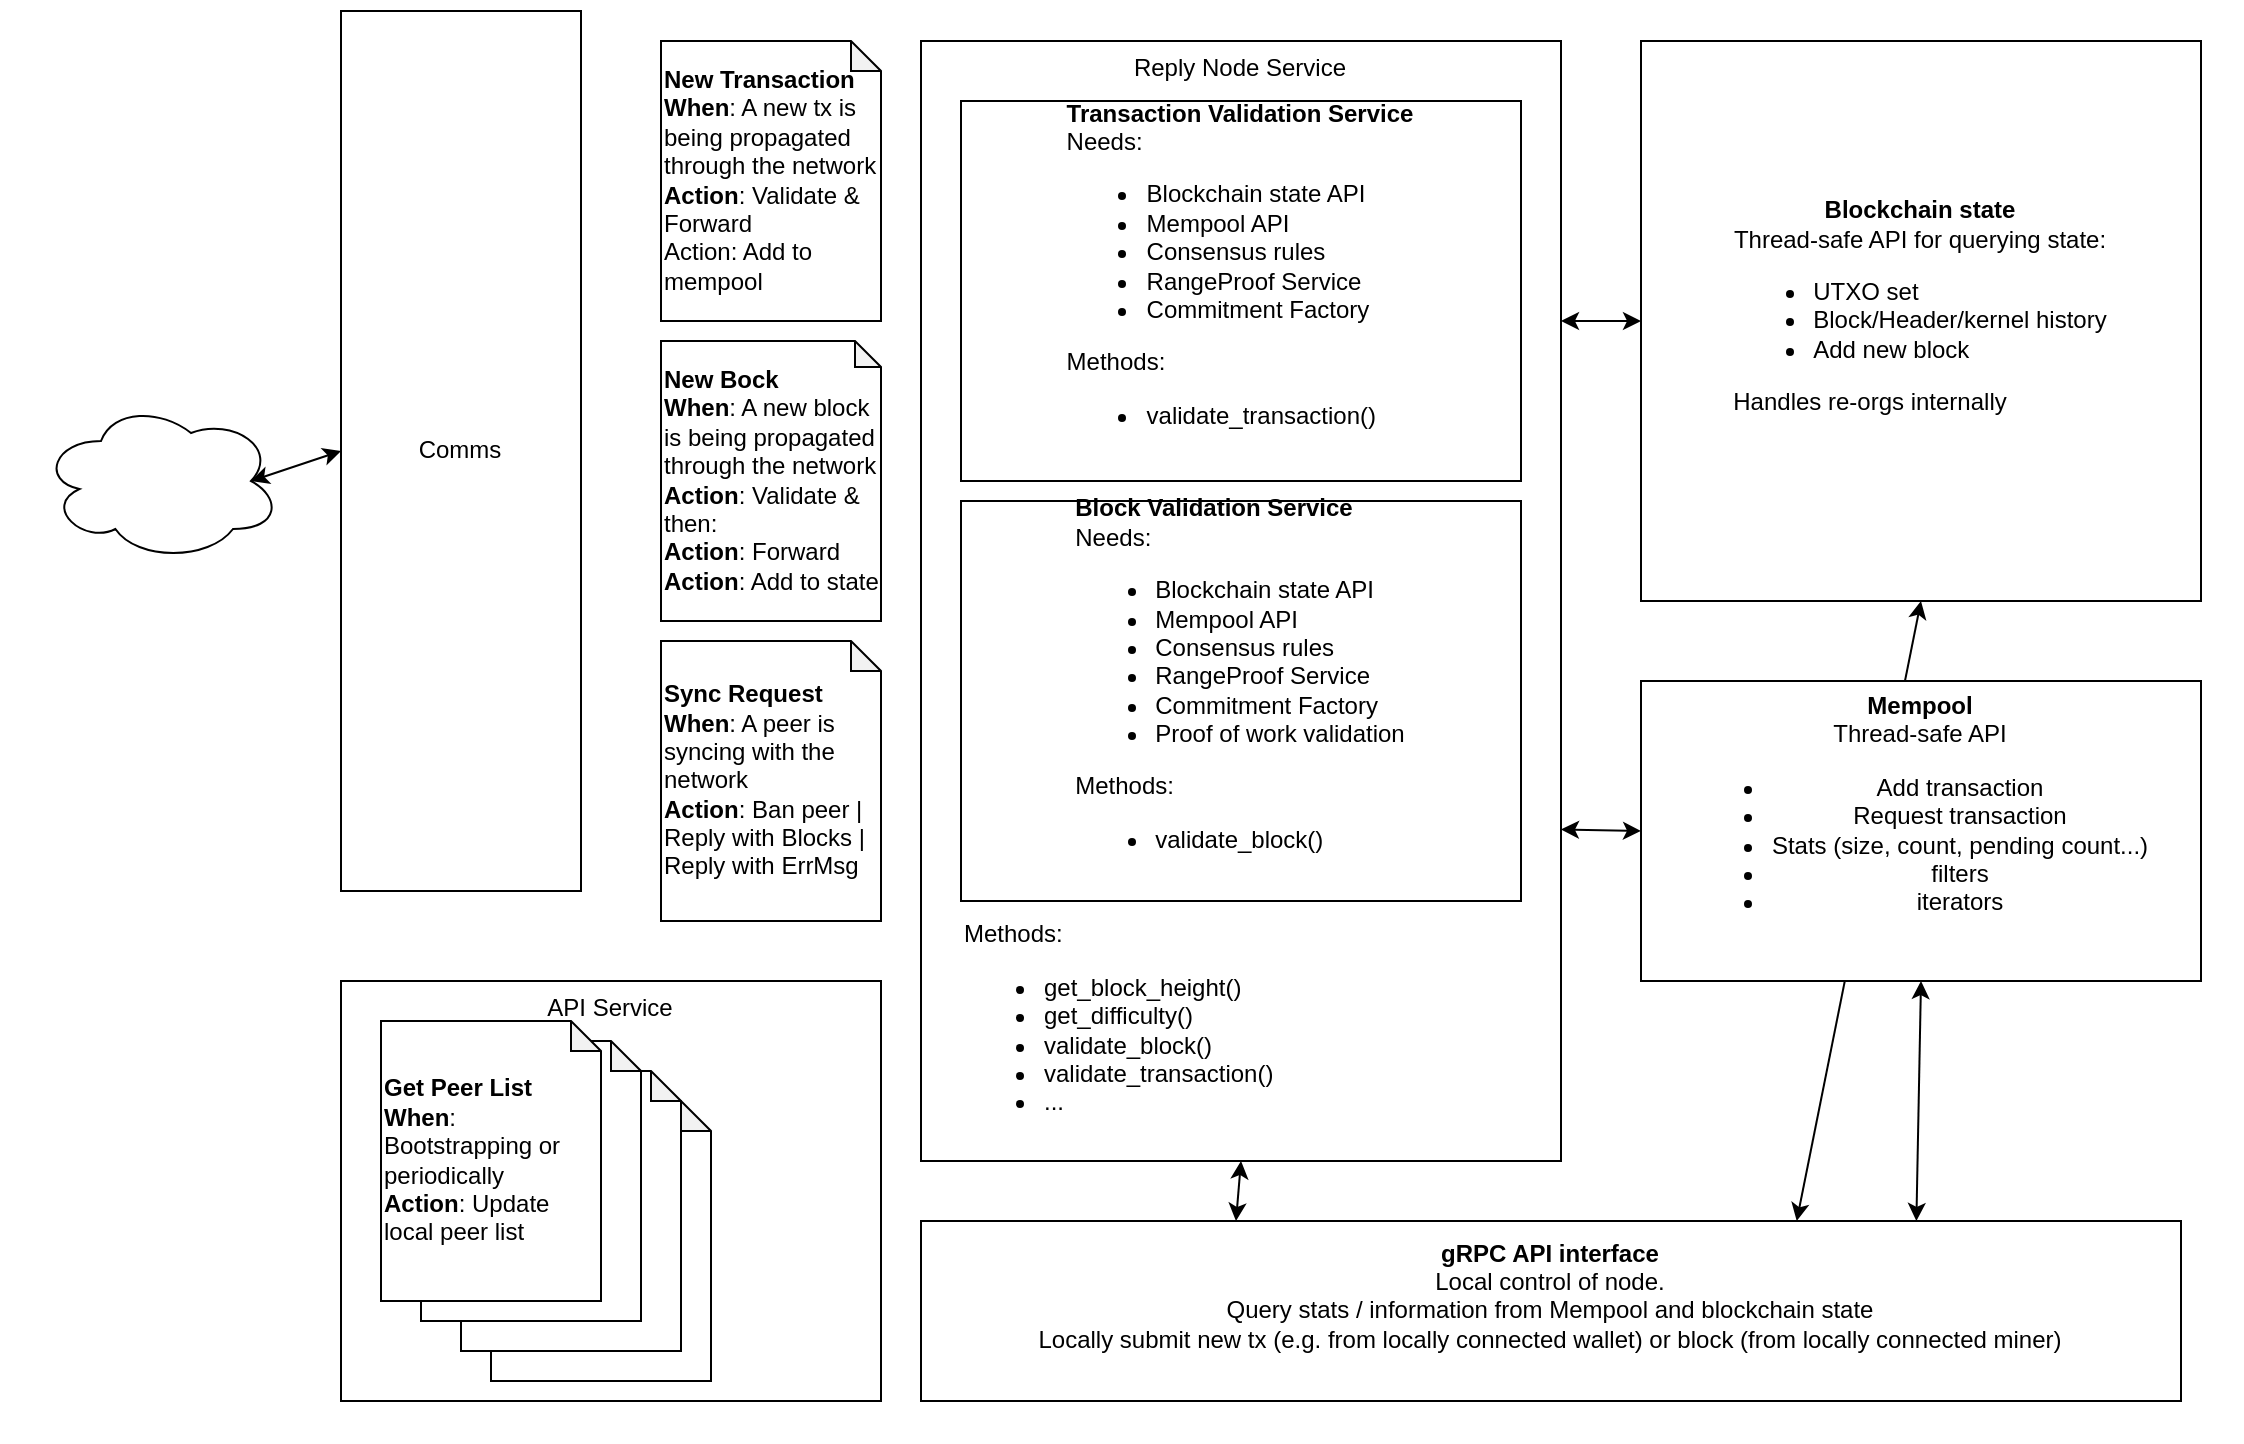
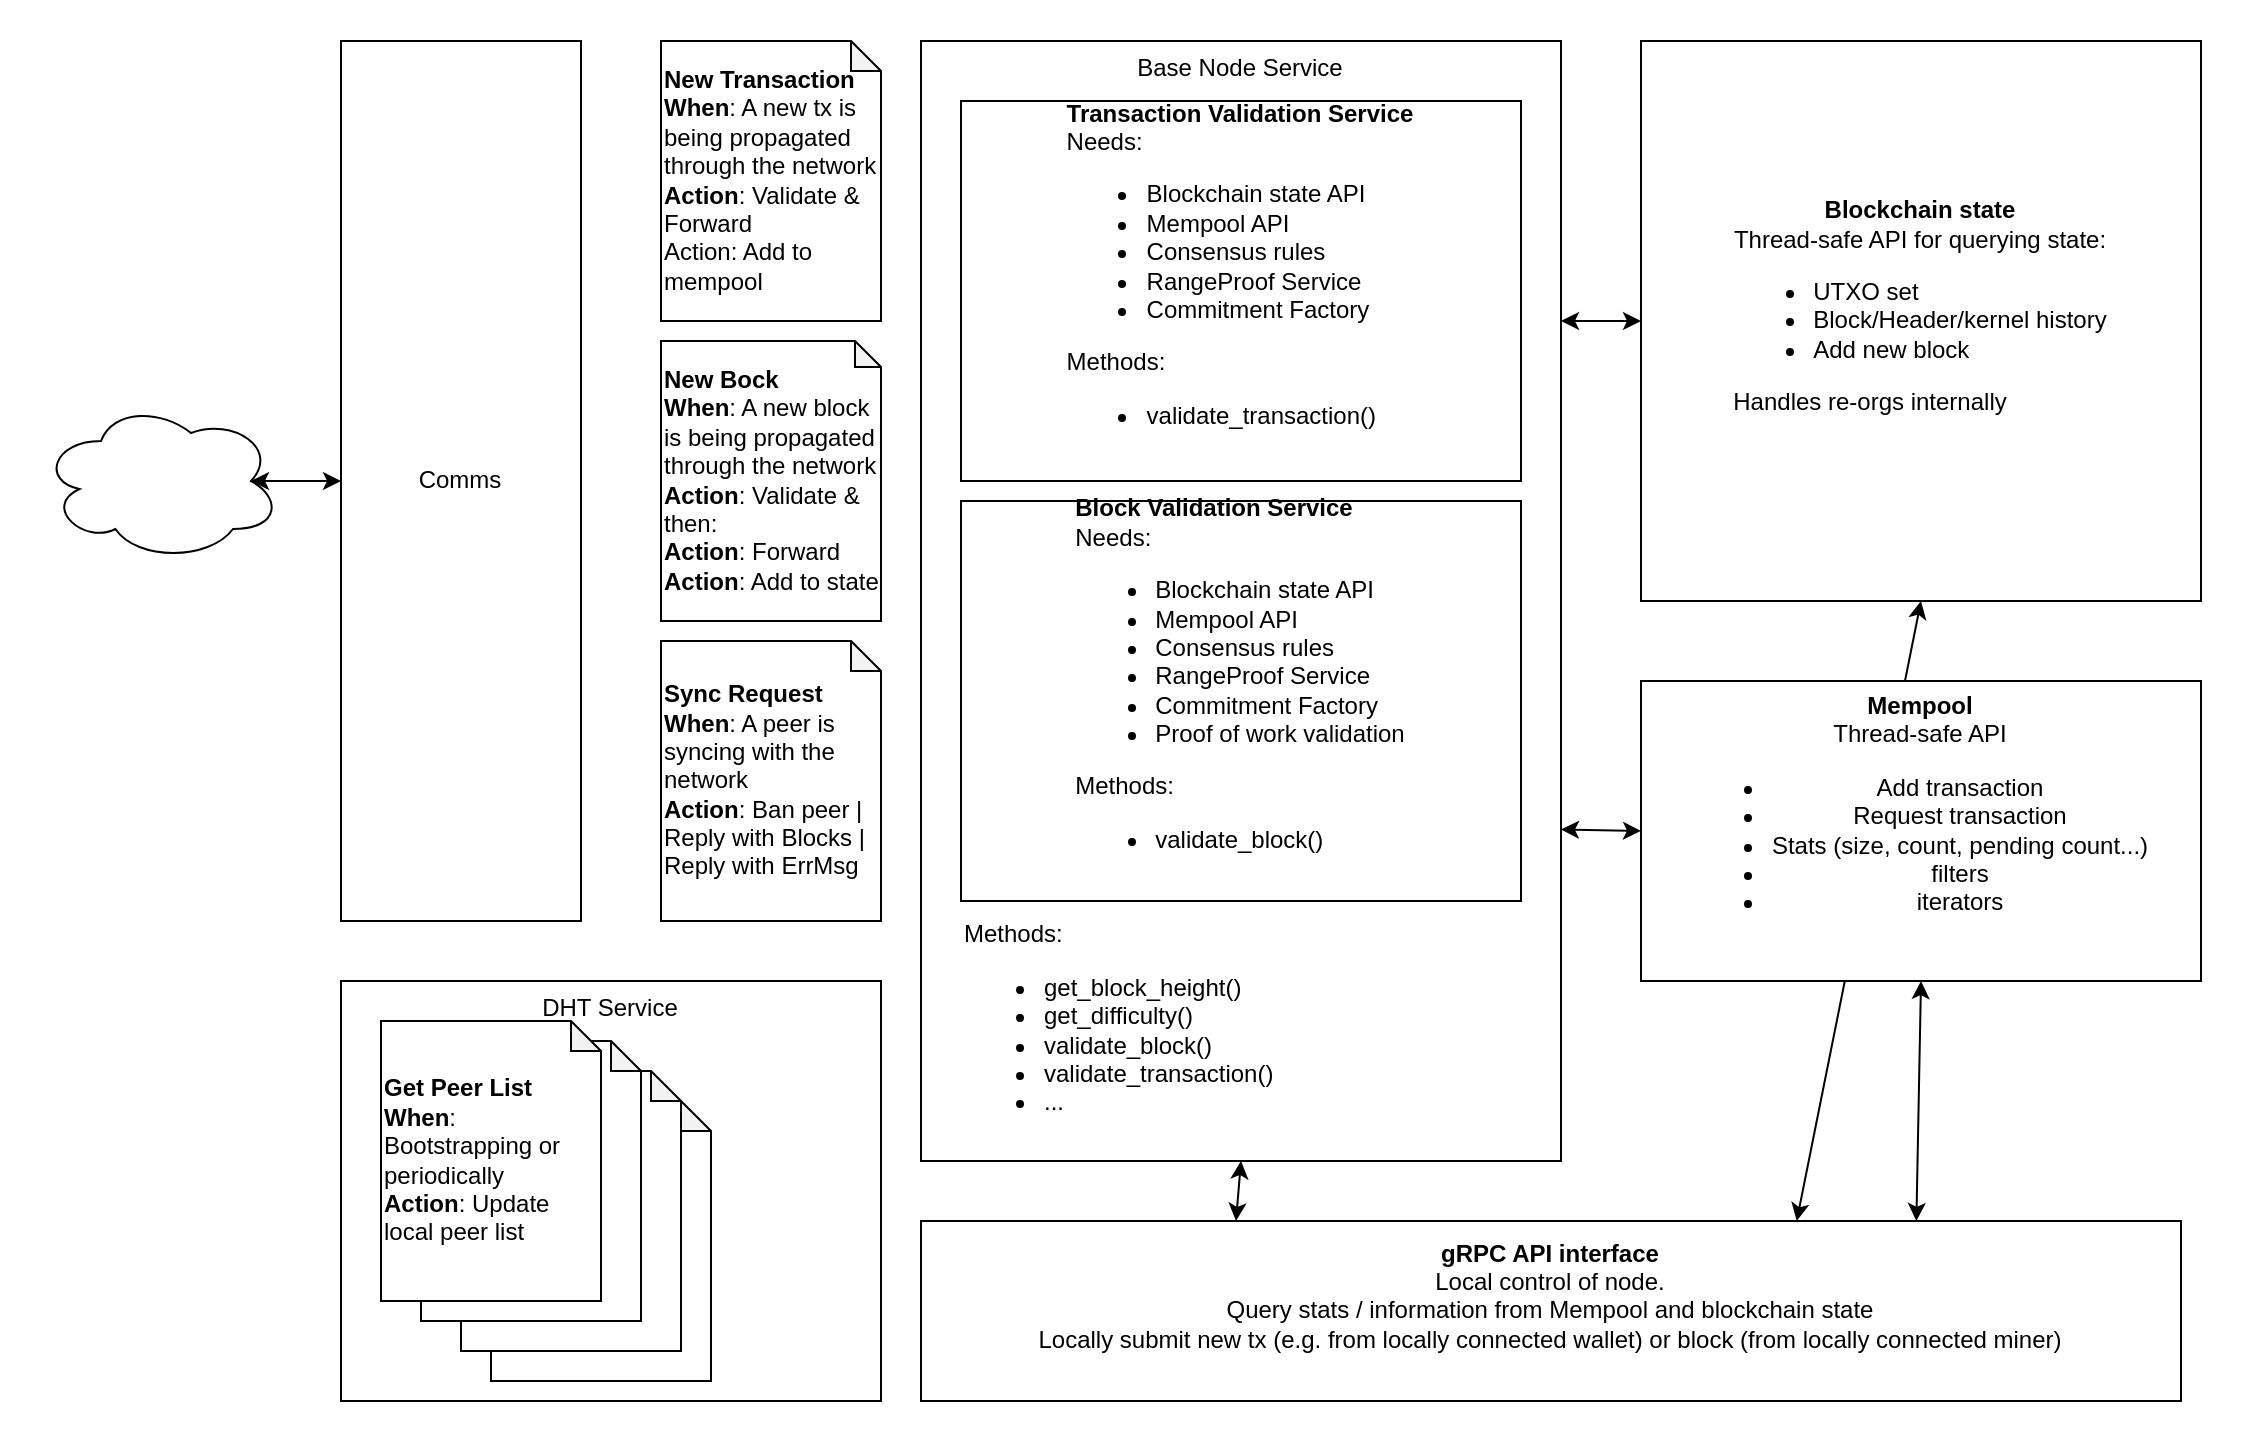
(1241, 69) -> (1241, 69)
(461, 451) -> (461, 481)
(611, 1009) -> (611, 1009)
